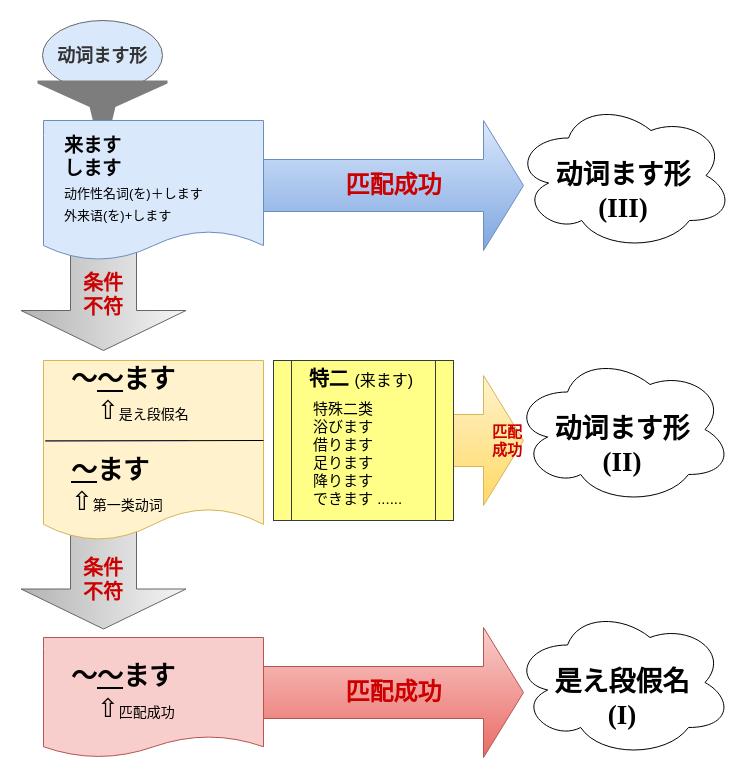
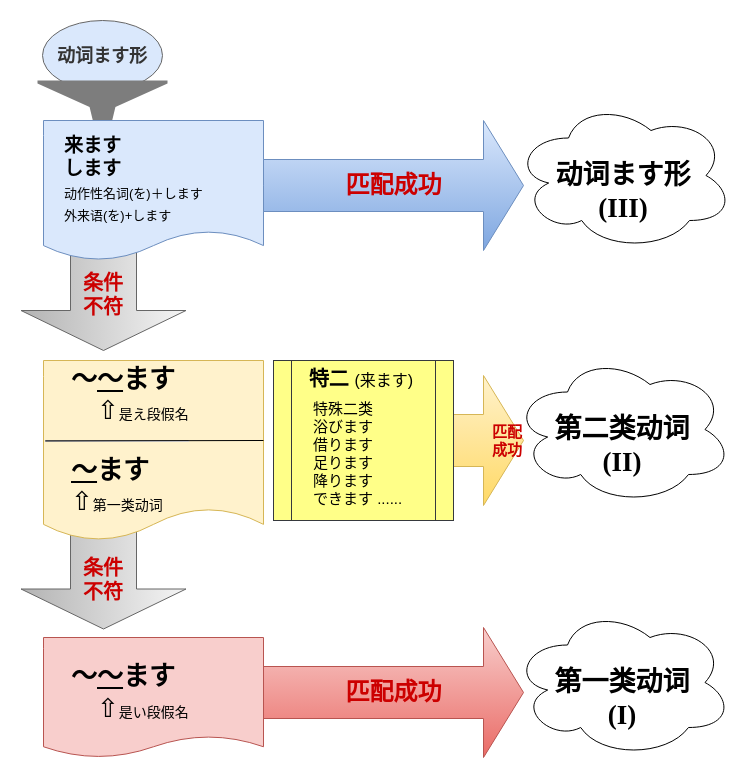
(623, 430) -> (623, 430)
(623, 683) -> (623, 683)
(105, 693) -> (118, 693)
